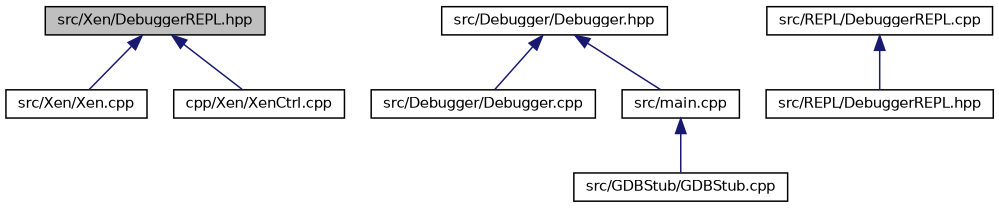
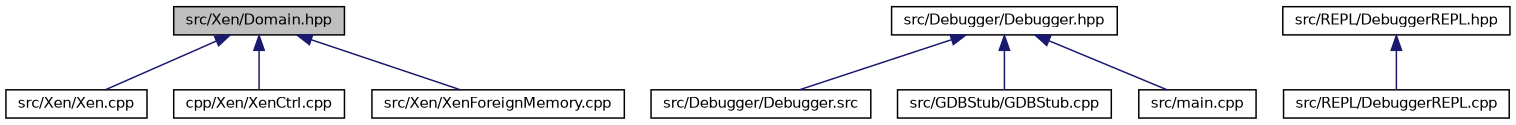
(155, 21) -> (259, 21)
(880, 70) -> (1396, 70)
(483, 104) -> (761, 104)
none -> (498, 104)
(681, 153) -> (1004, 70)
